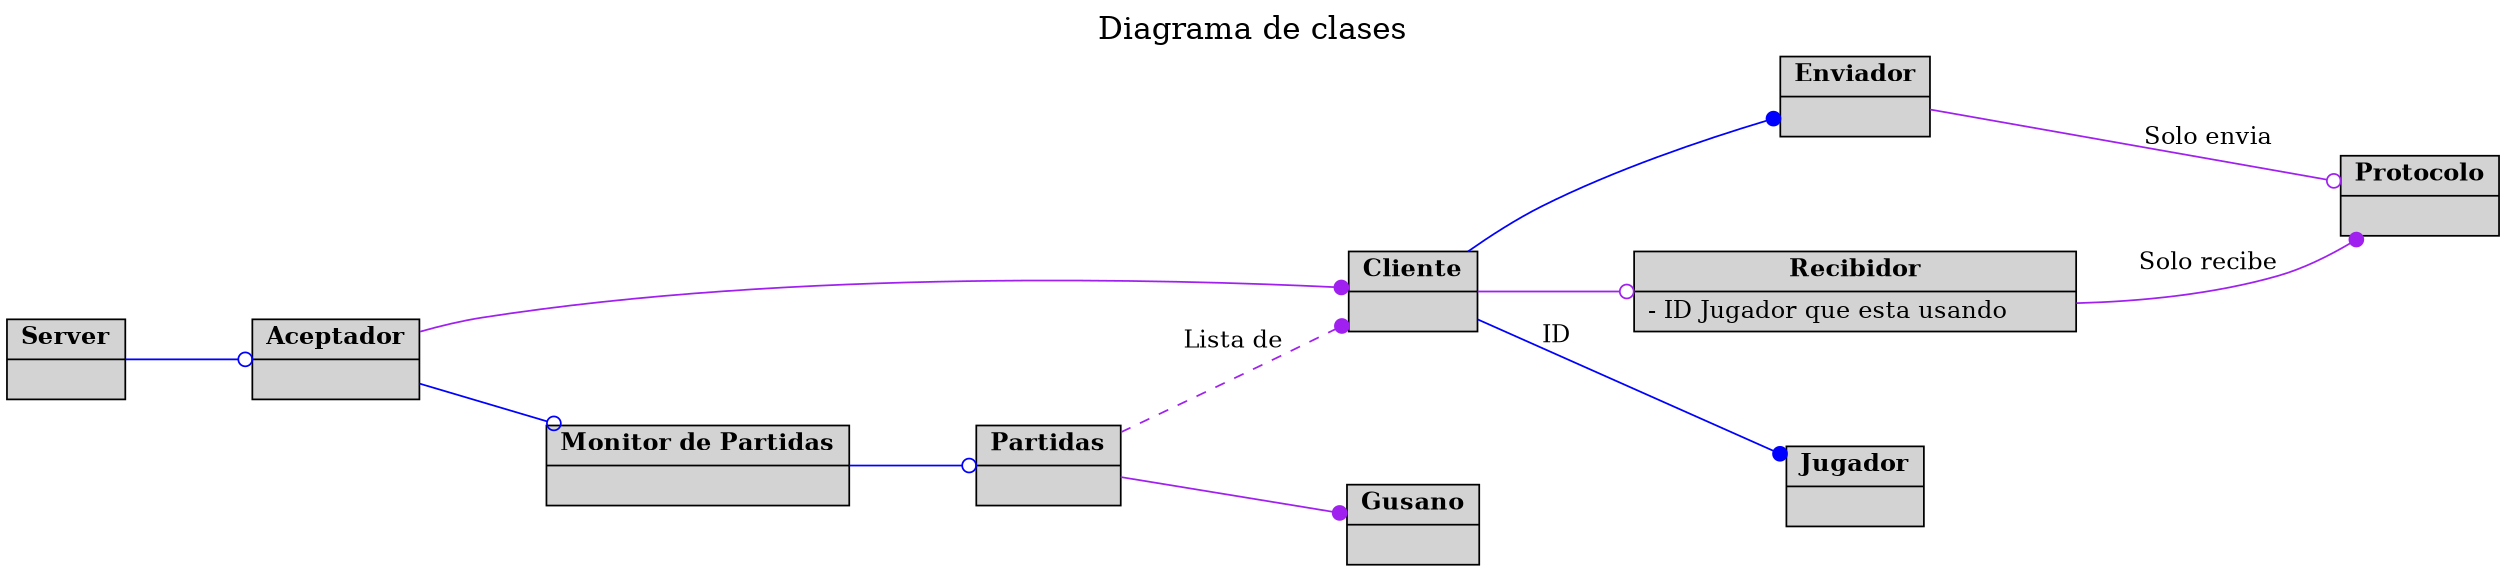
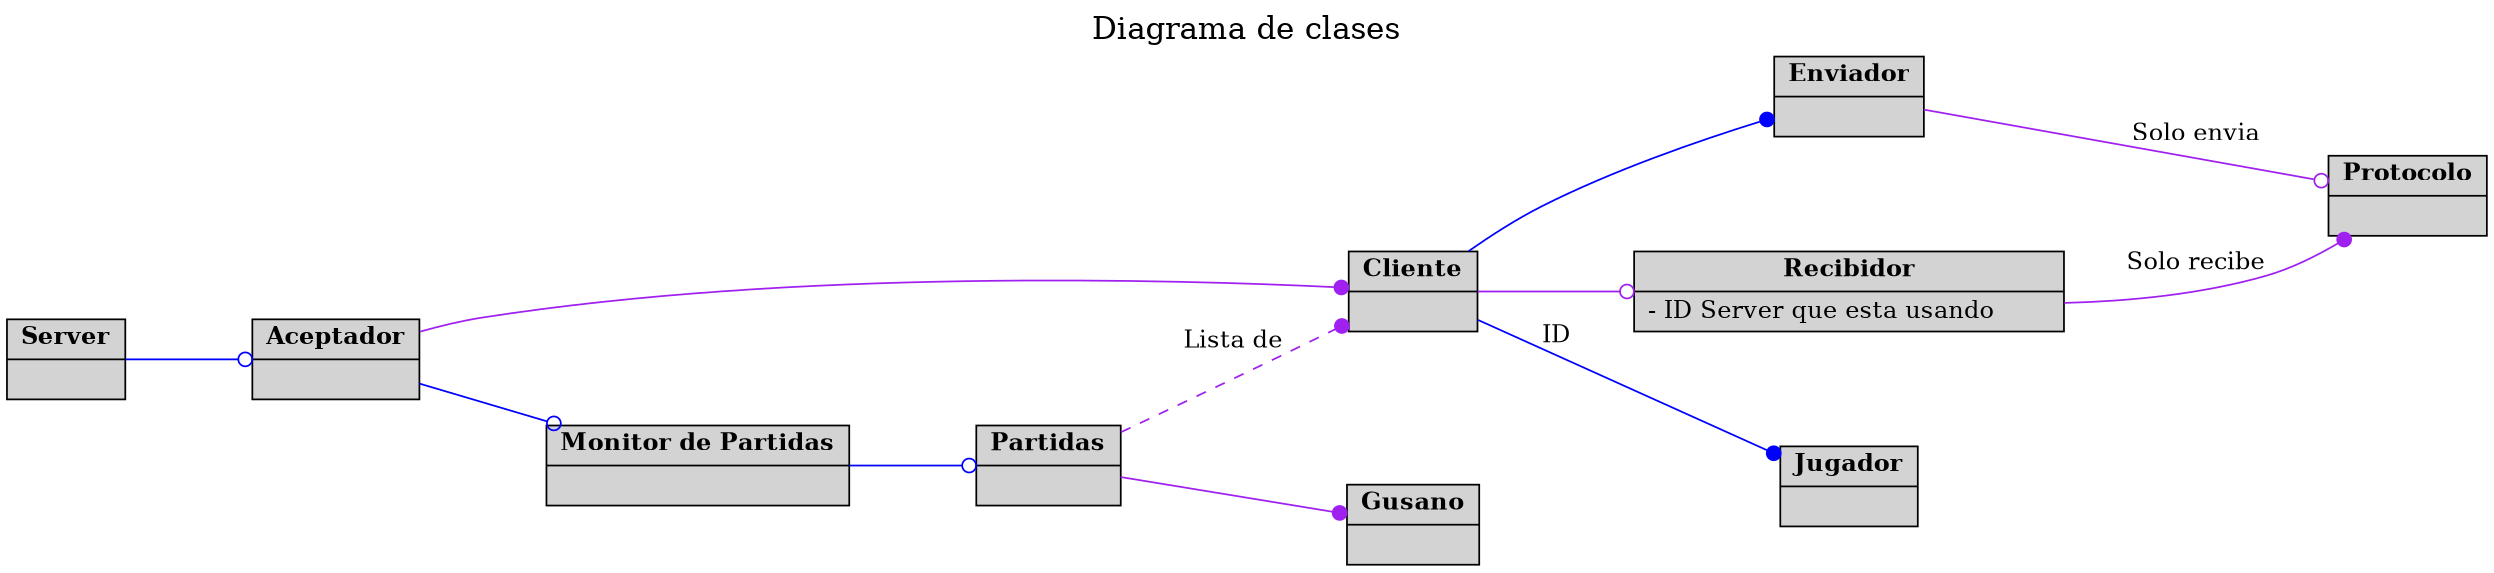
(1855, 311) -> (1849, 311)
